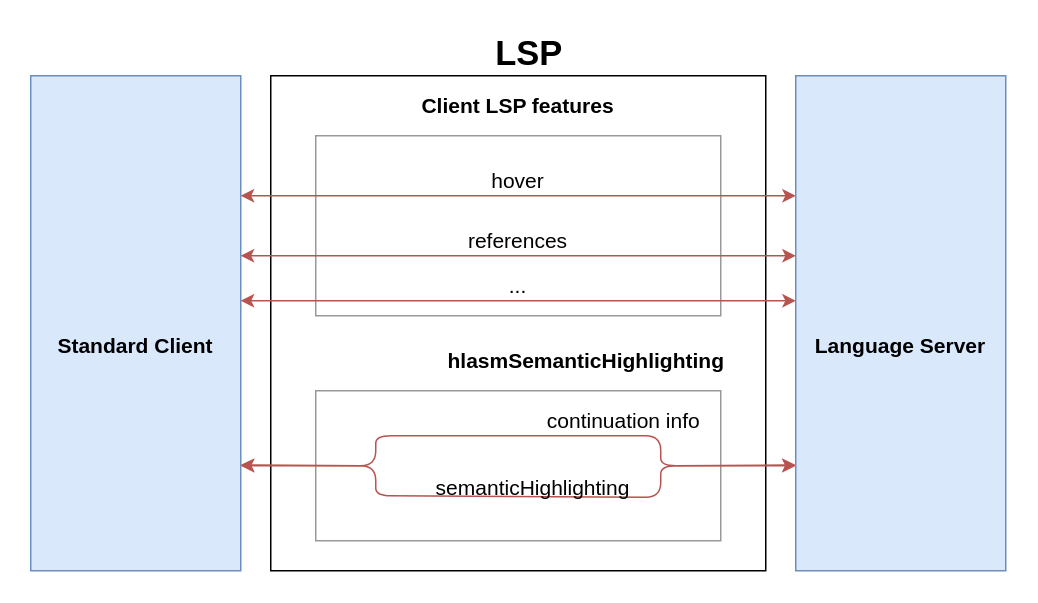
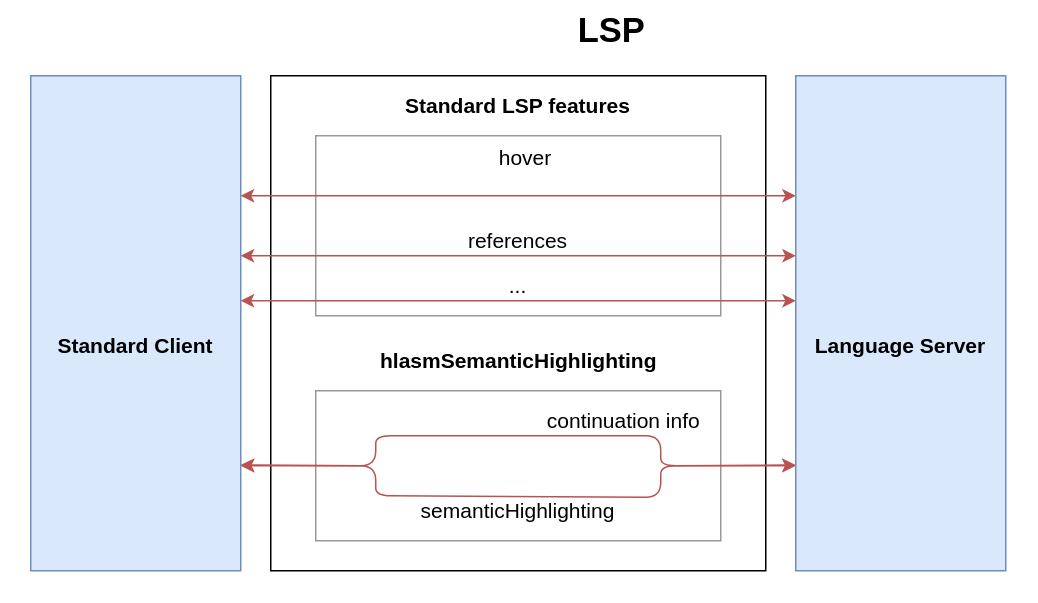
(530, 53) -> (612, 31)
(518, 106) -> (518, 106)
(518, 181) -> (526, 158)
(586, 361) -> (518, 361)
(533, 488) -> (518, 511)
